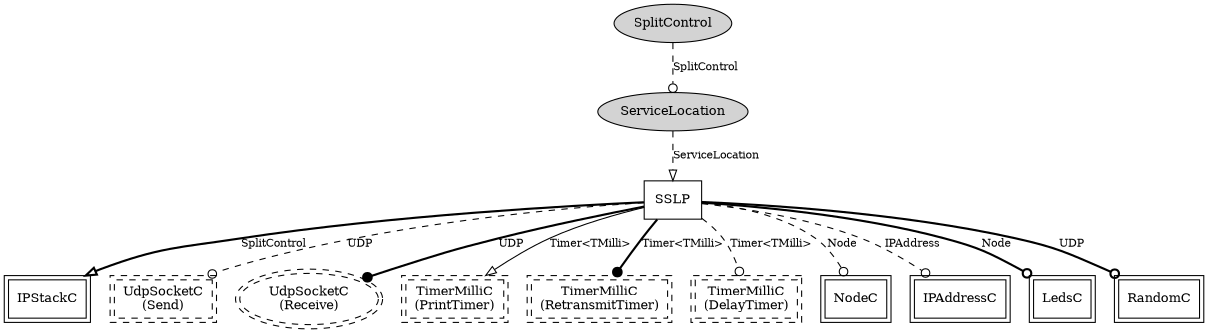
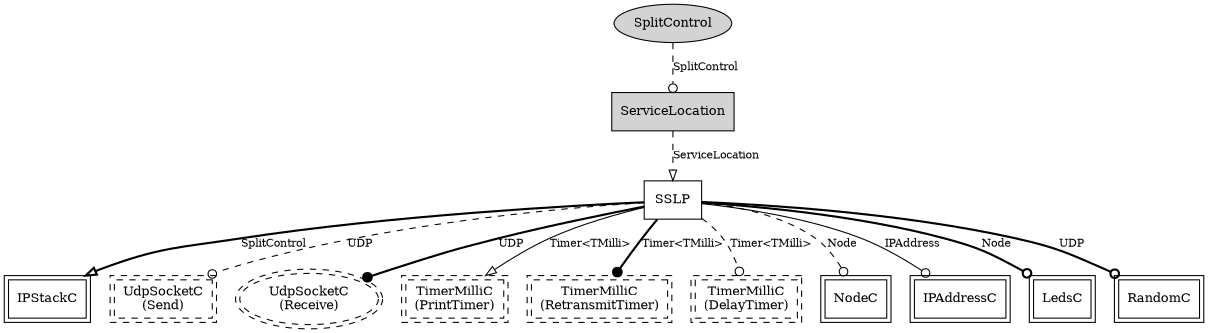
(673, 112) -> (673, 112)
(816, 224) -> (816, 224)
